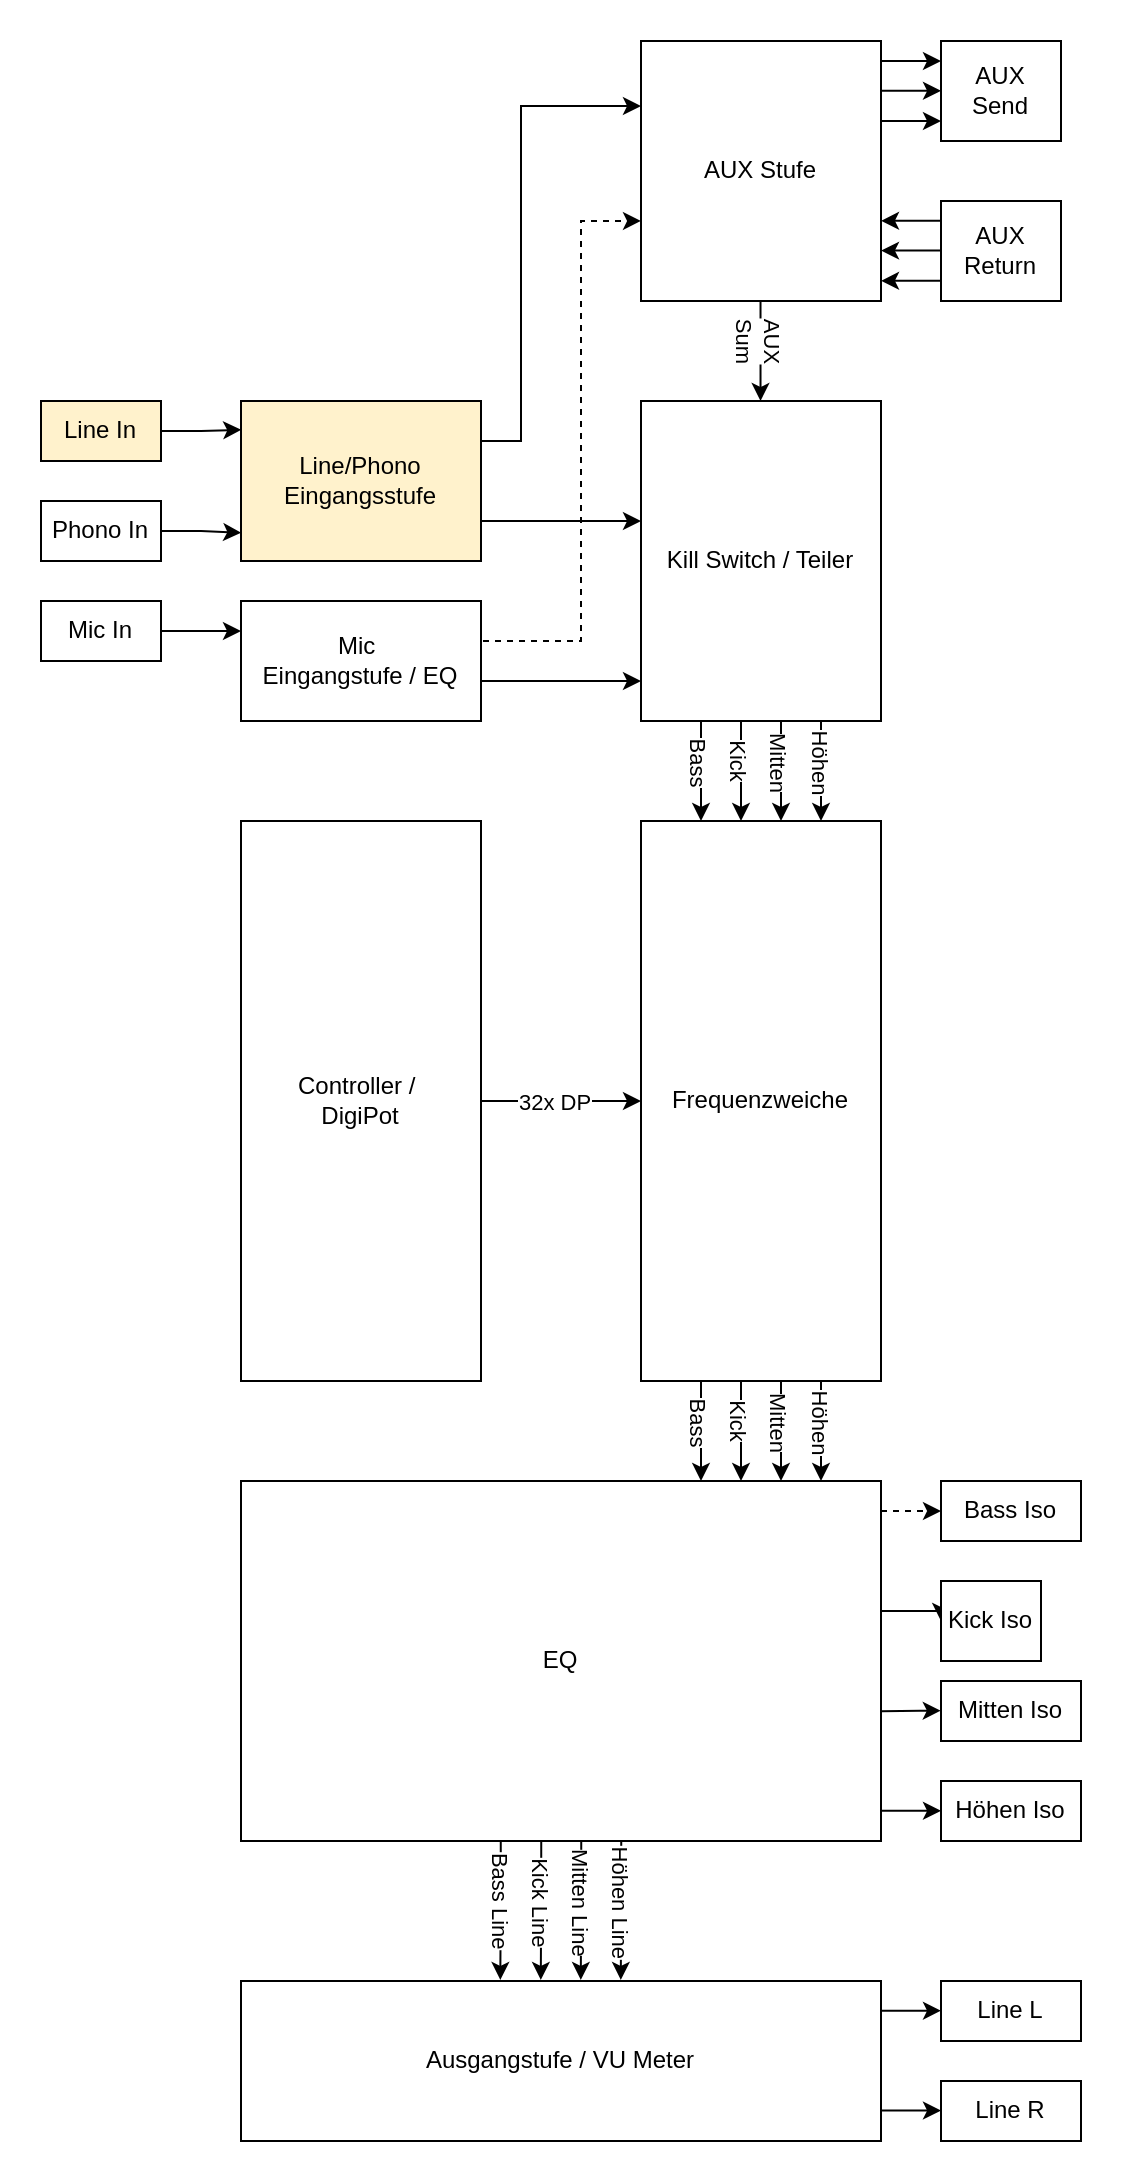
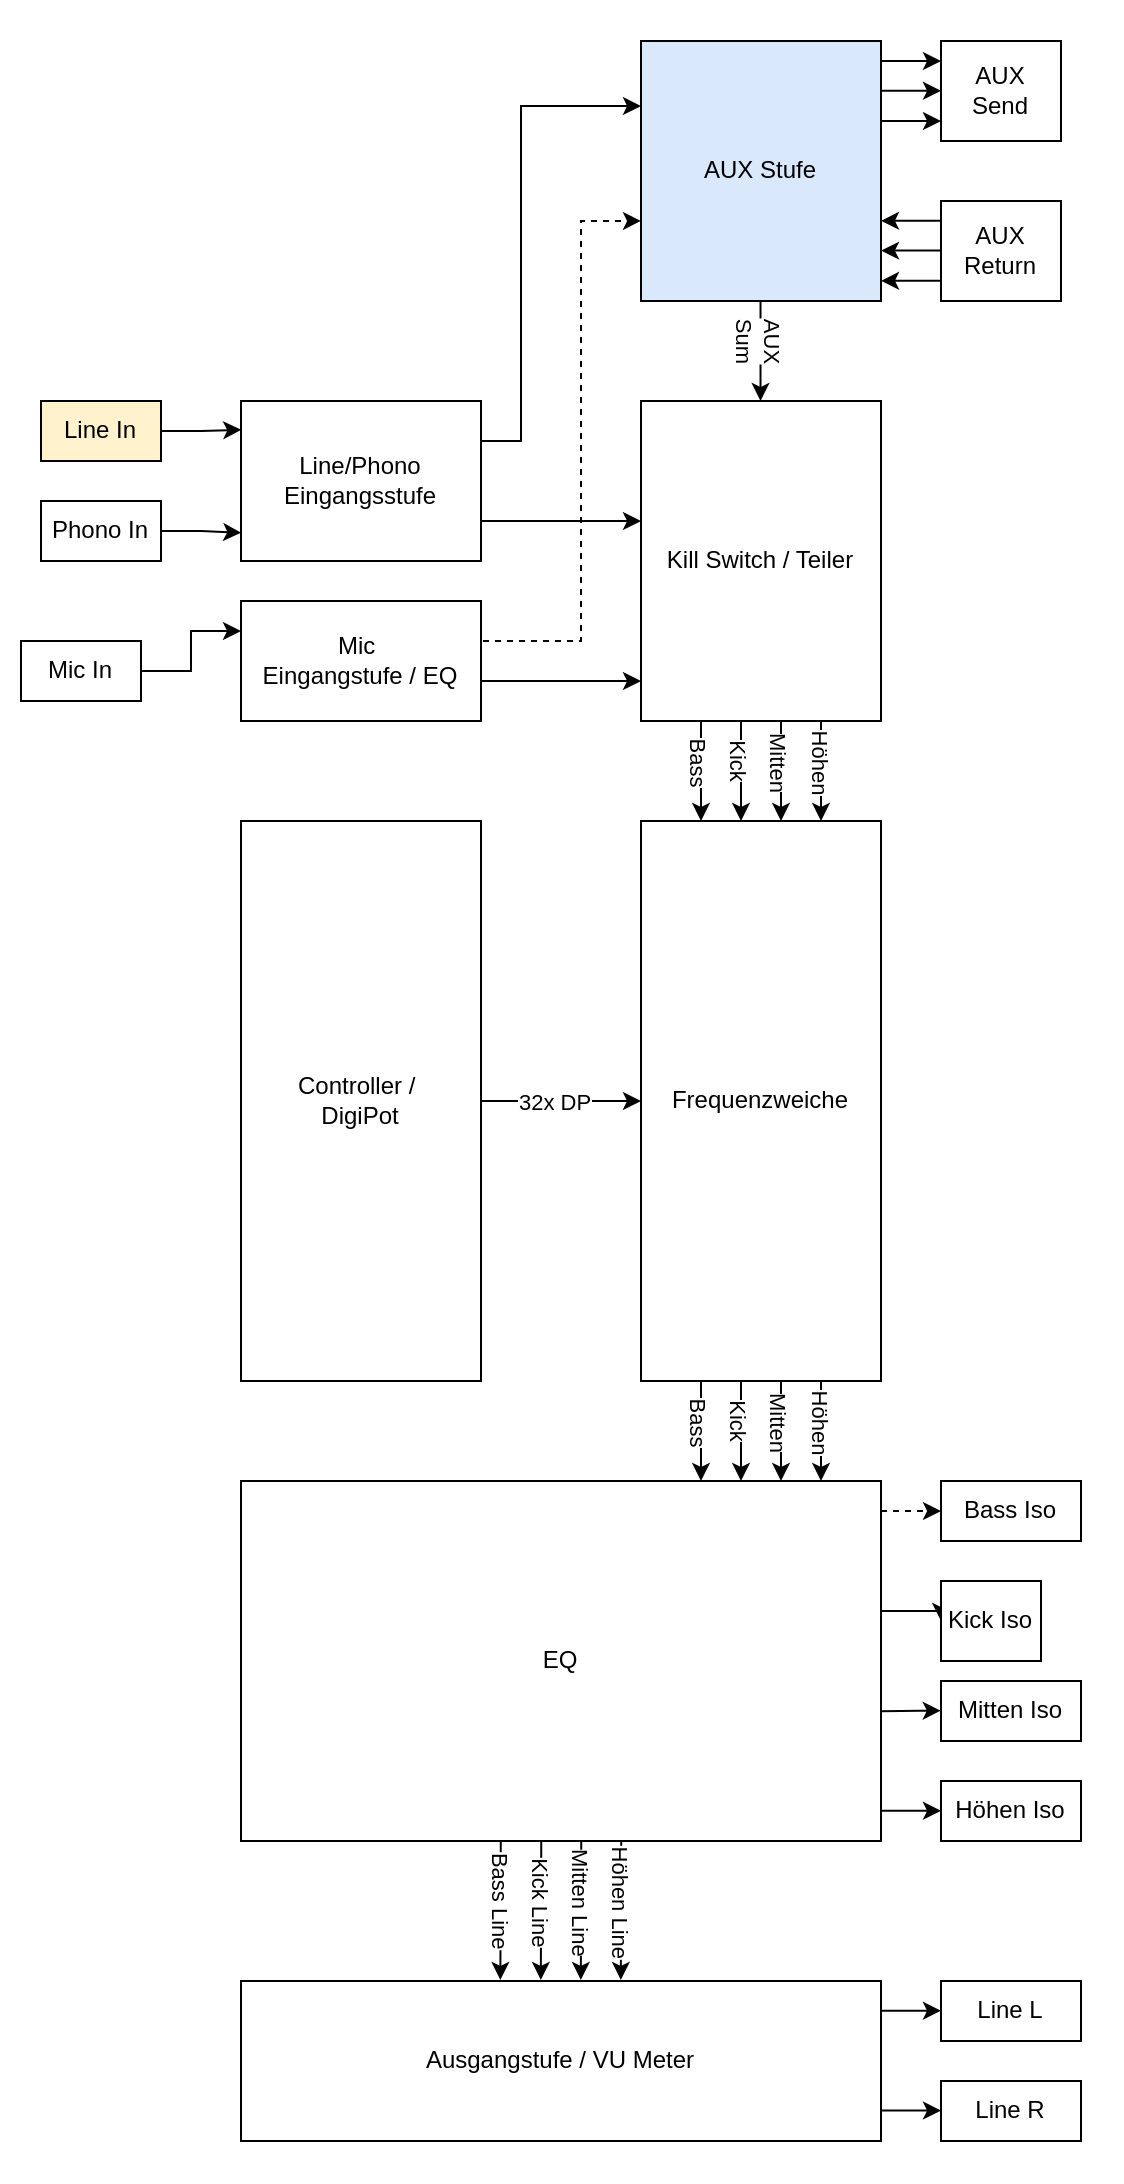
(761, 171) -> (761, 171)
(361, 481) -> (361, 481)
(101, 631) -> (81, 671)
